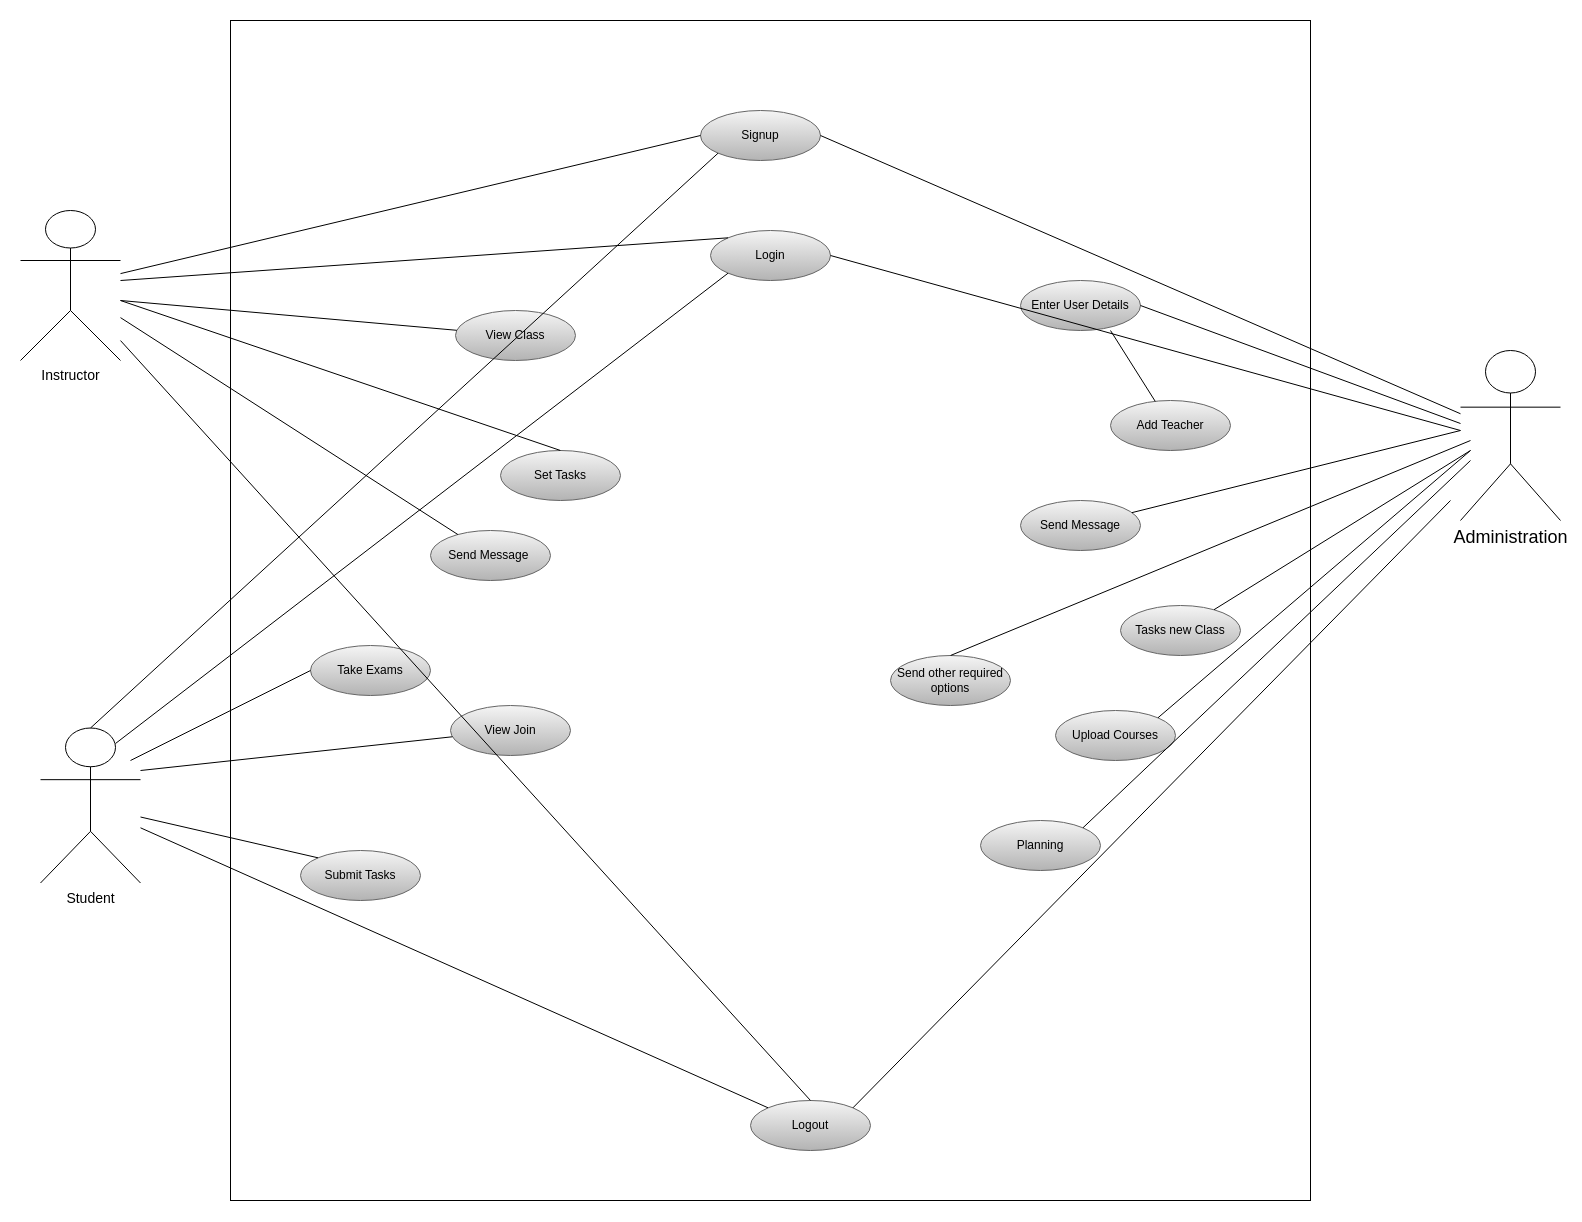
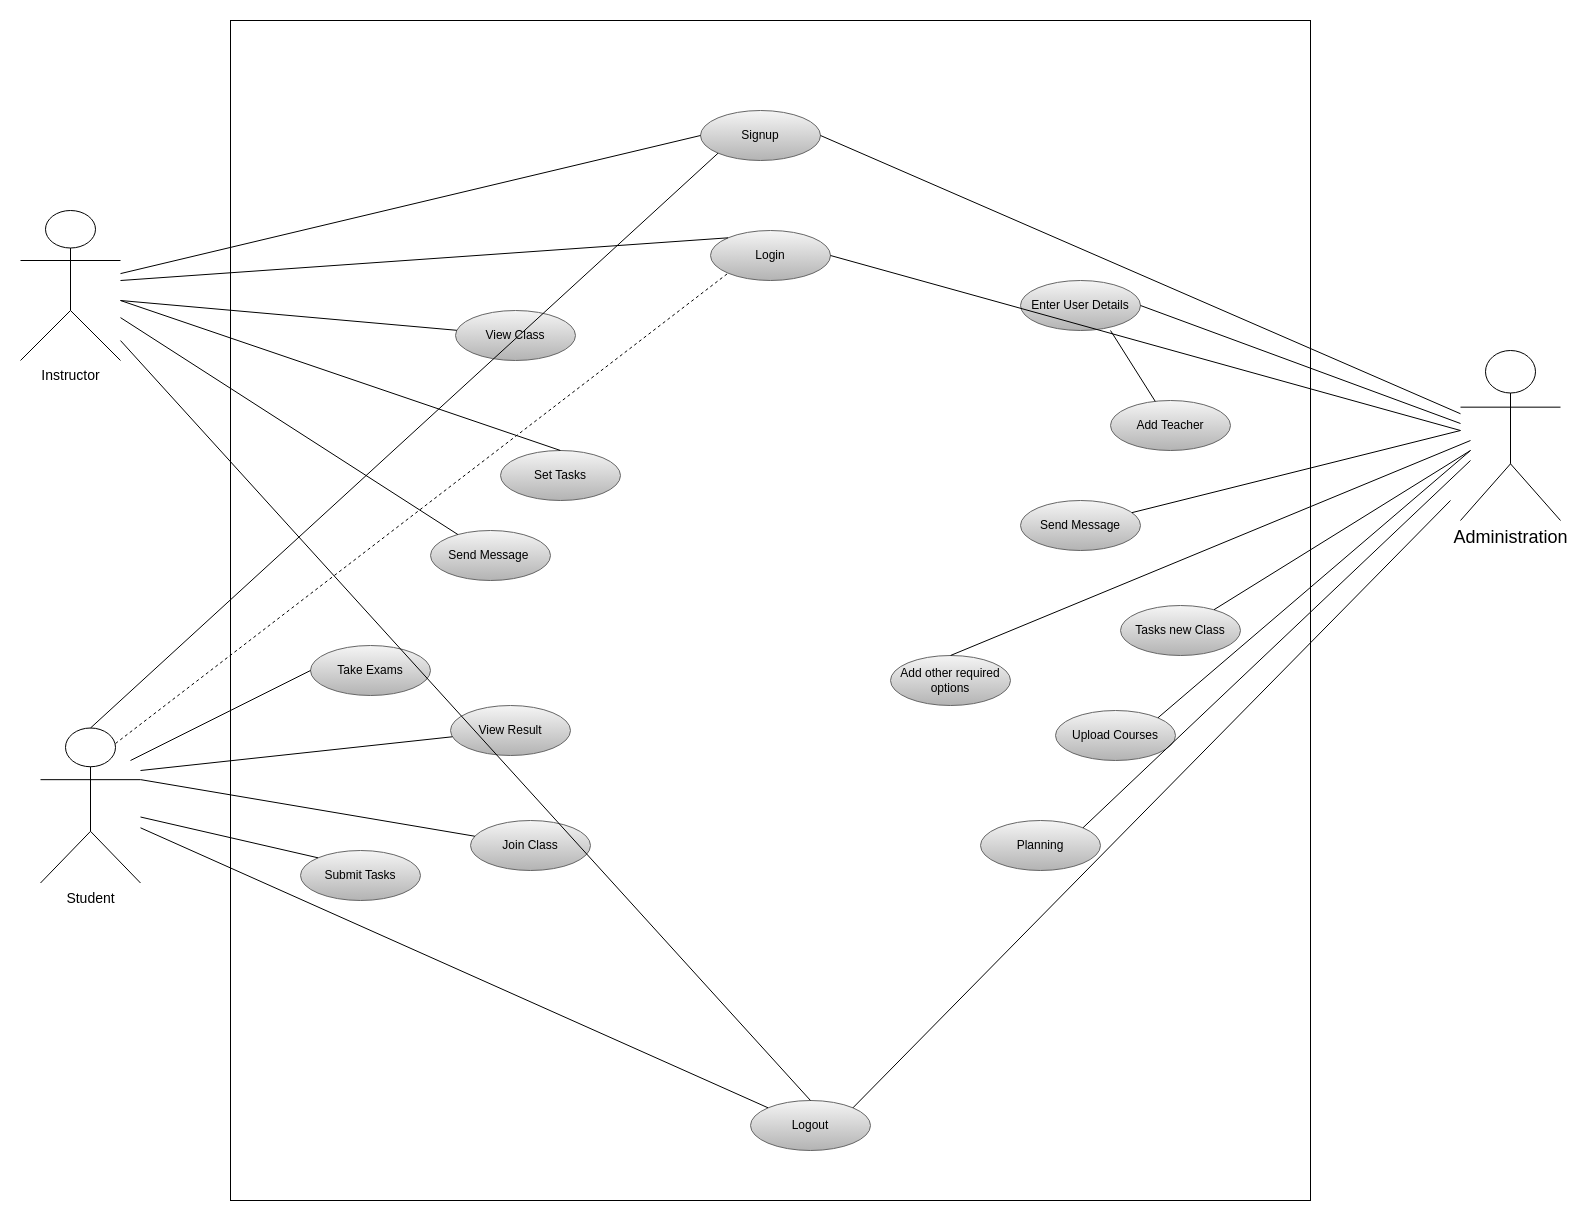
(422, 508) -> (422, 508)
(951, 681) -> (951, 681)
(511, 731) -> (511, 731)
none -> (308, 808)
none -> (531, 846)
